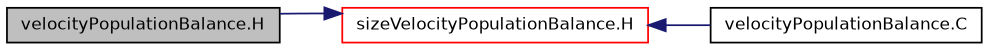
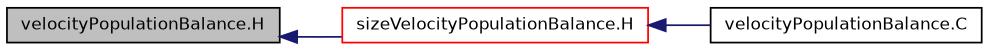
(302, 14) -> (320, 37)
